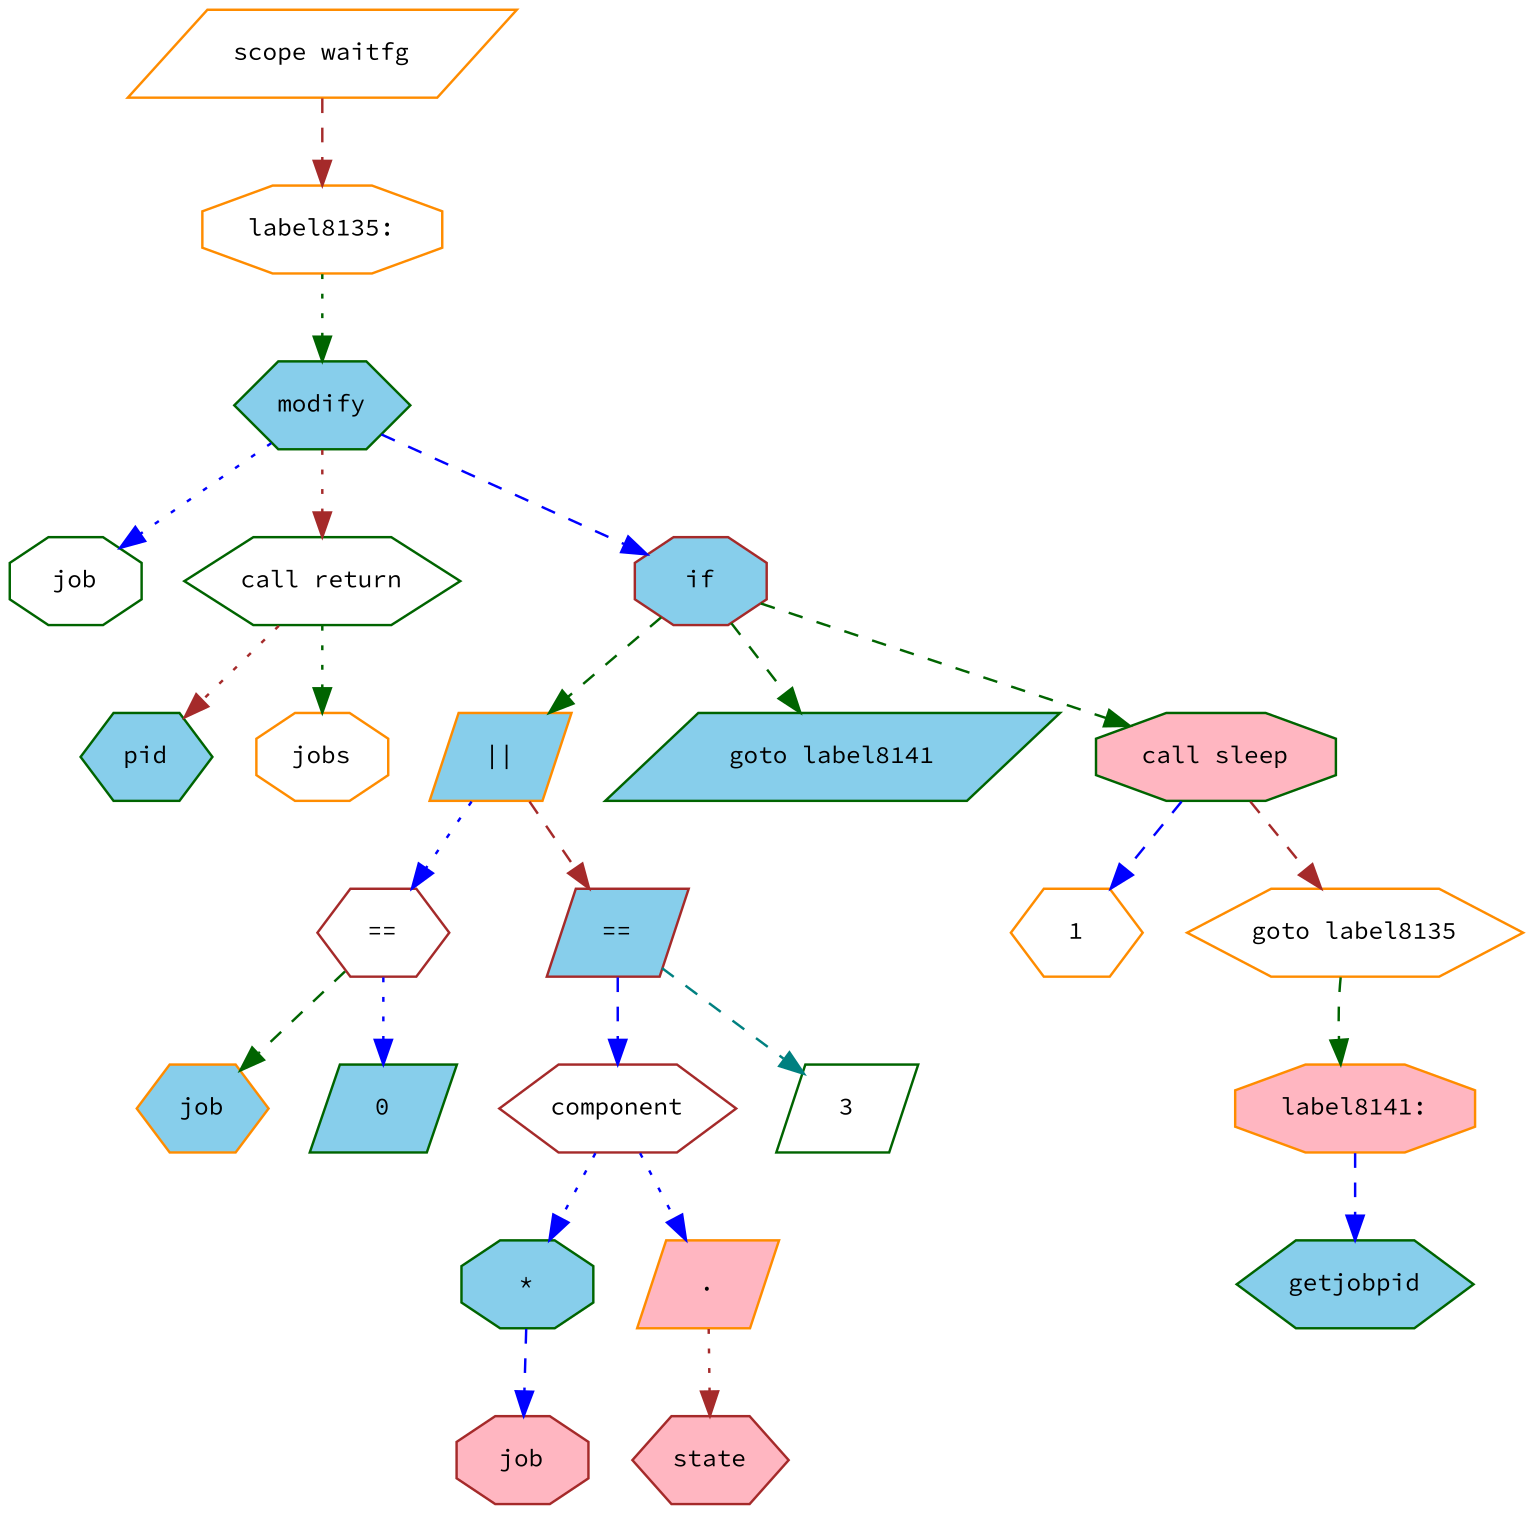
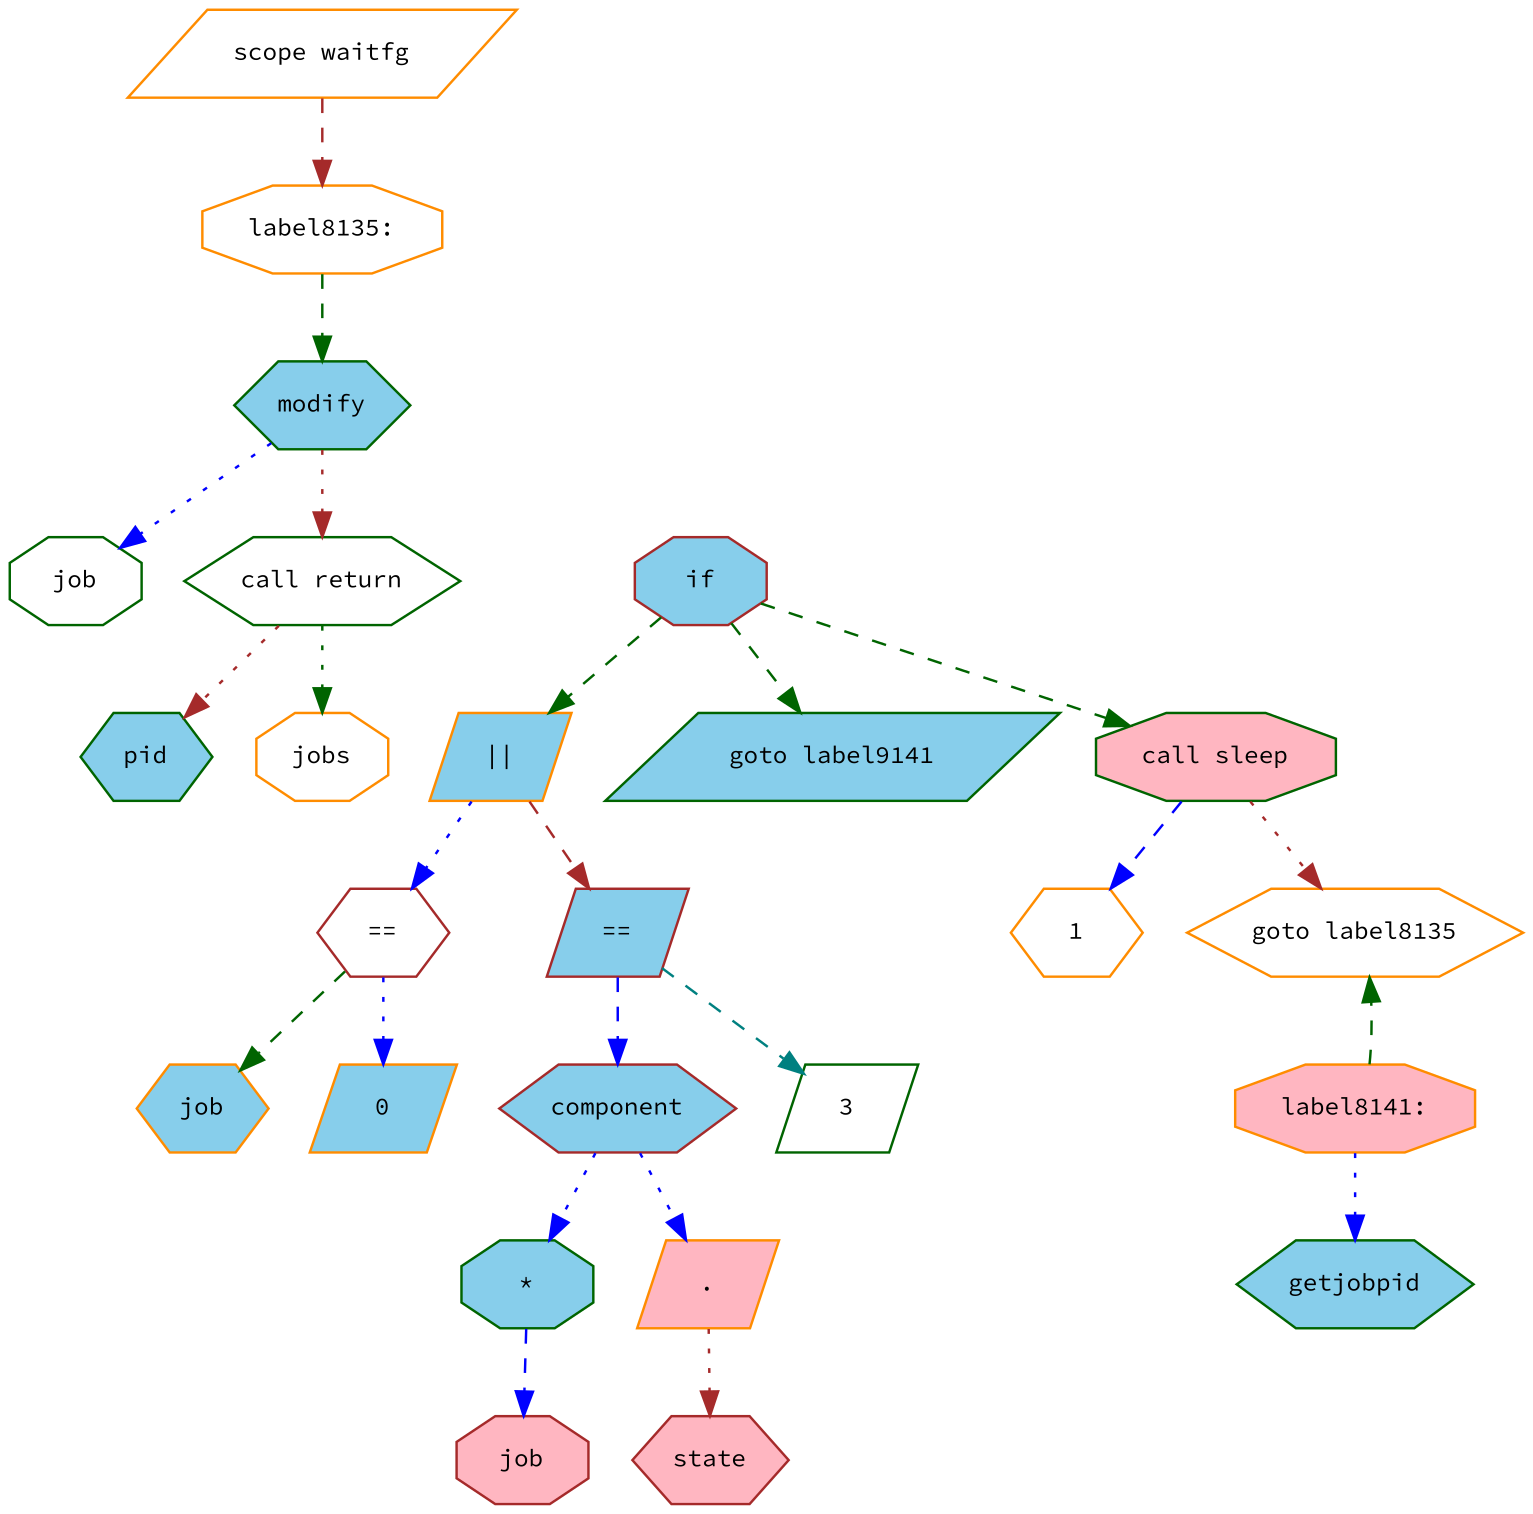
(322, 305) -> (322, 305)
(503, 489) -> none
(833, 757) -> (833, 757)
(1278, 836) -> (1278, 836)
(1339, 1009) -> (1371, 1033)
(383, 1109) -> (383, 1109)
(618, 1109) -> (618, 1109)
(1355, 1184) -> (1355, 1184)
